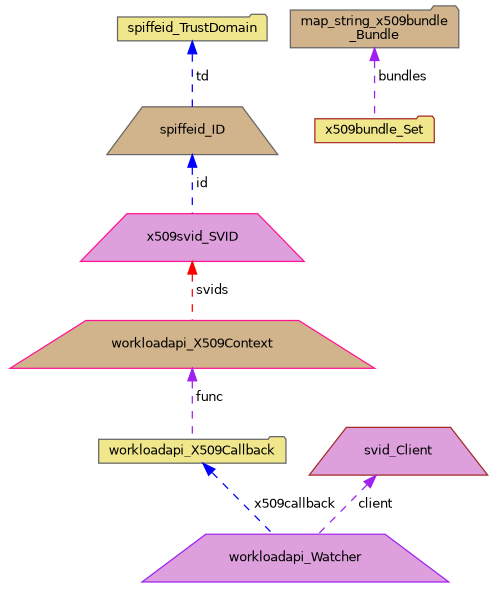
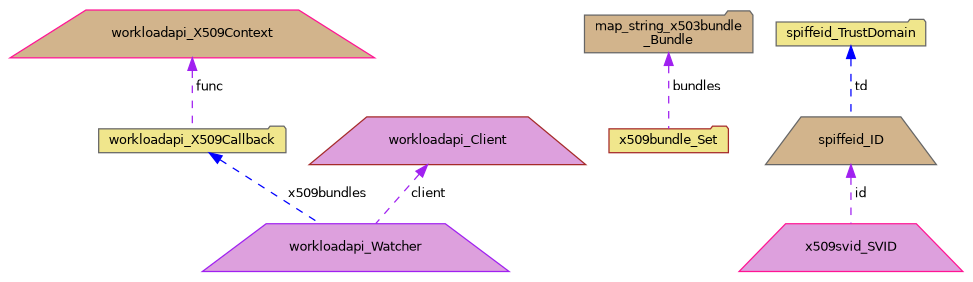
(375, 29) -> (669, 34)
(192, 190) -> (851, 200)
(192, 297) -> none
(398, 451) -> (447, 141)
(293, 505) -> (326, 194)
